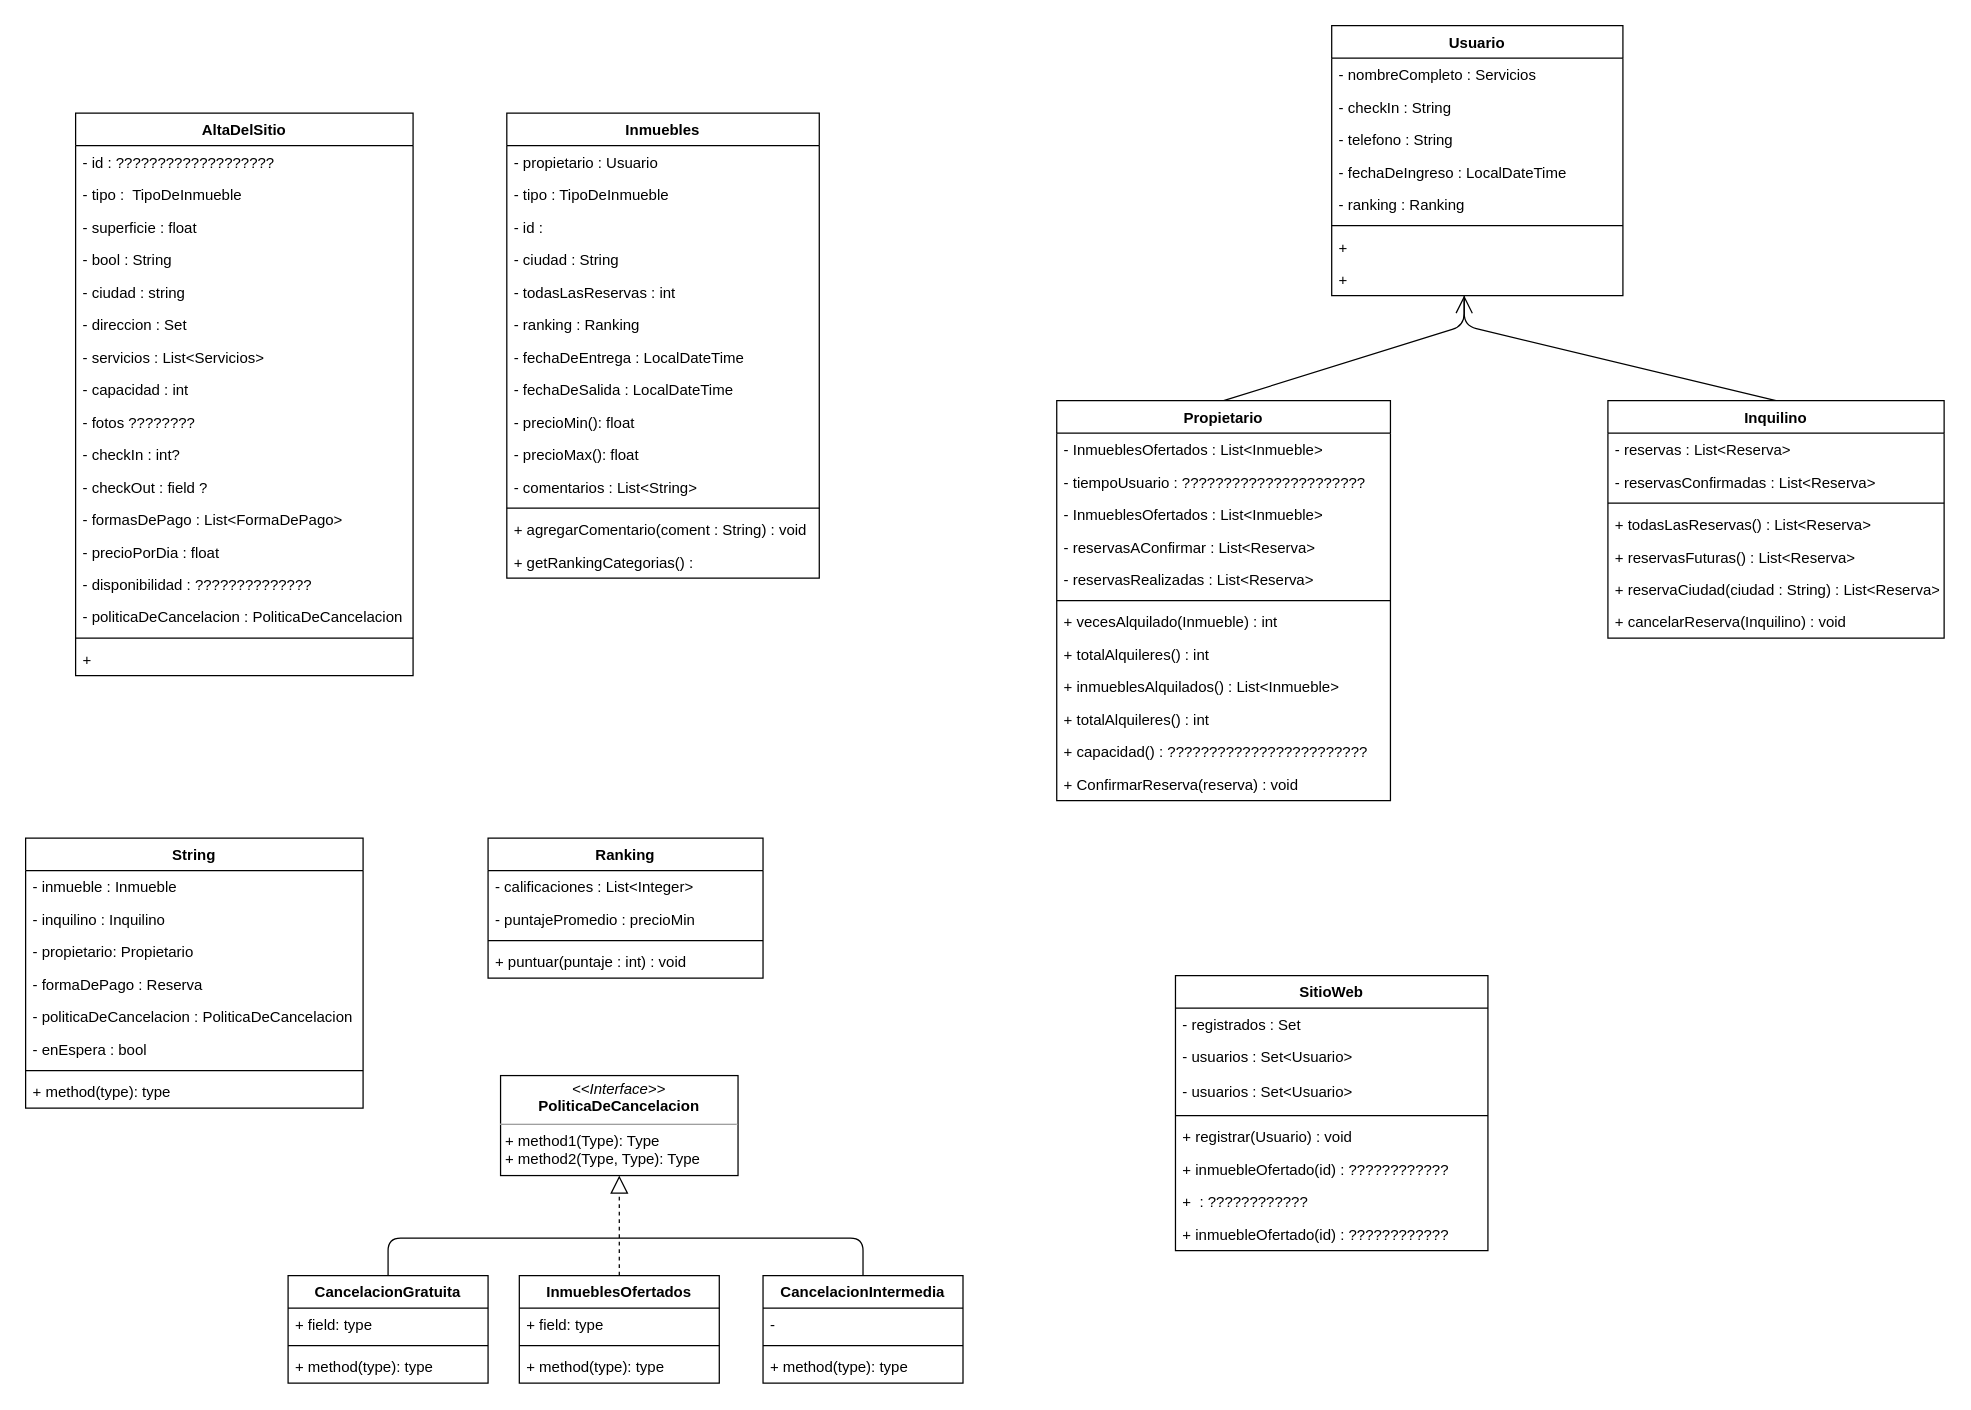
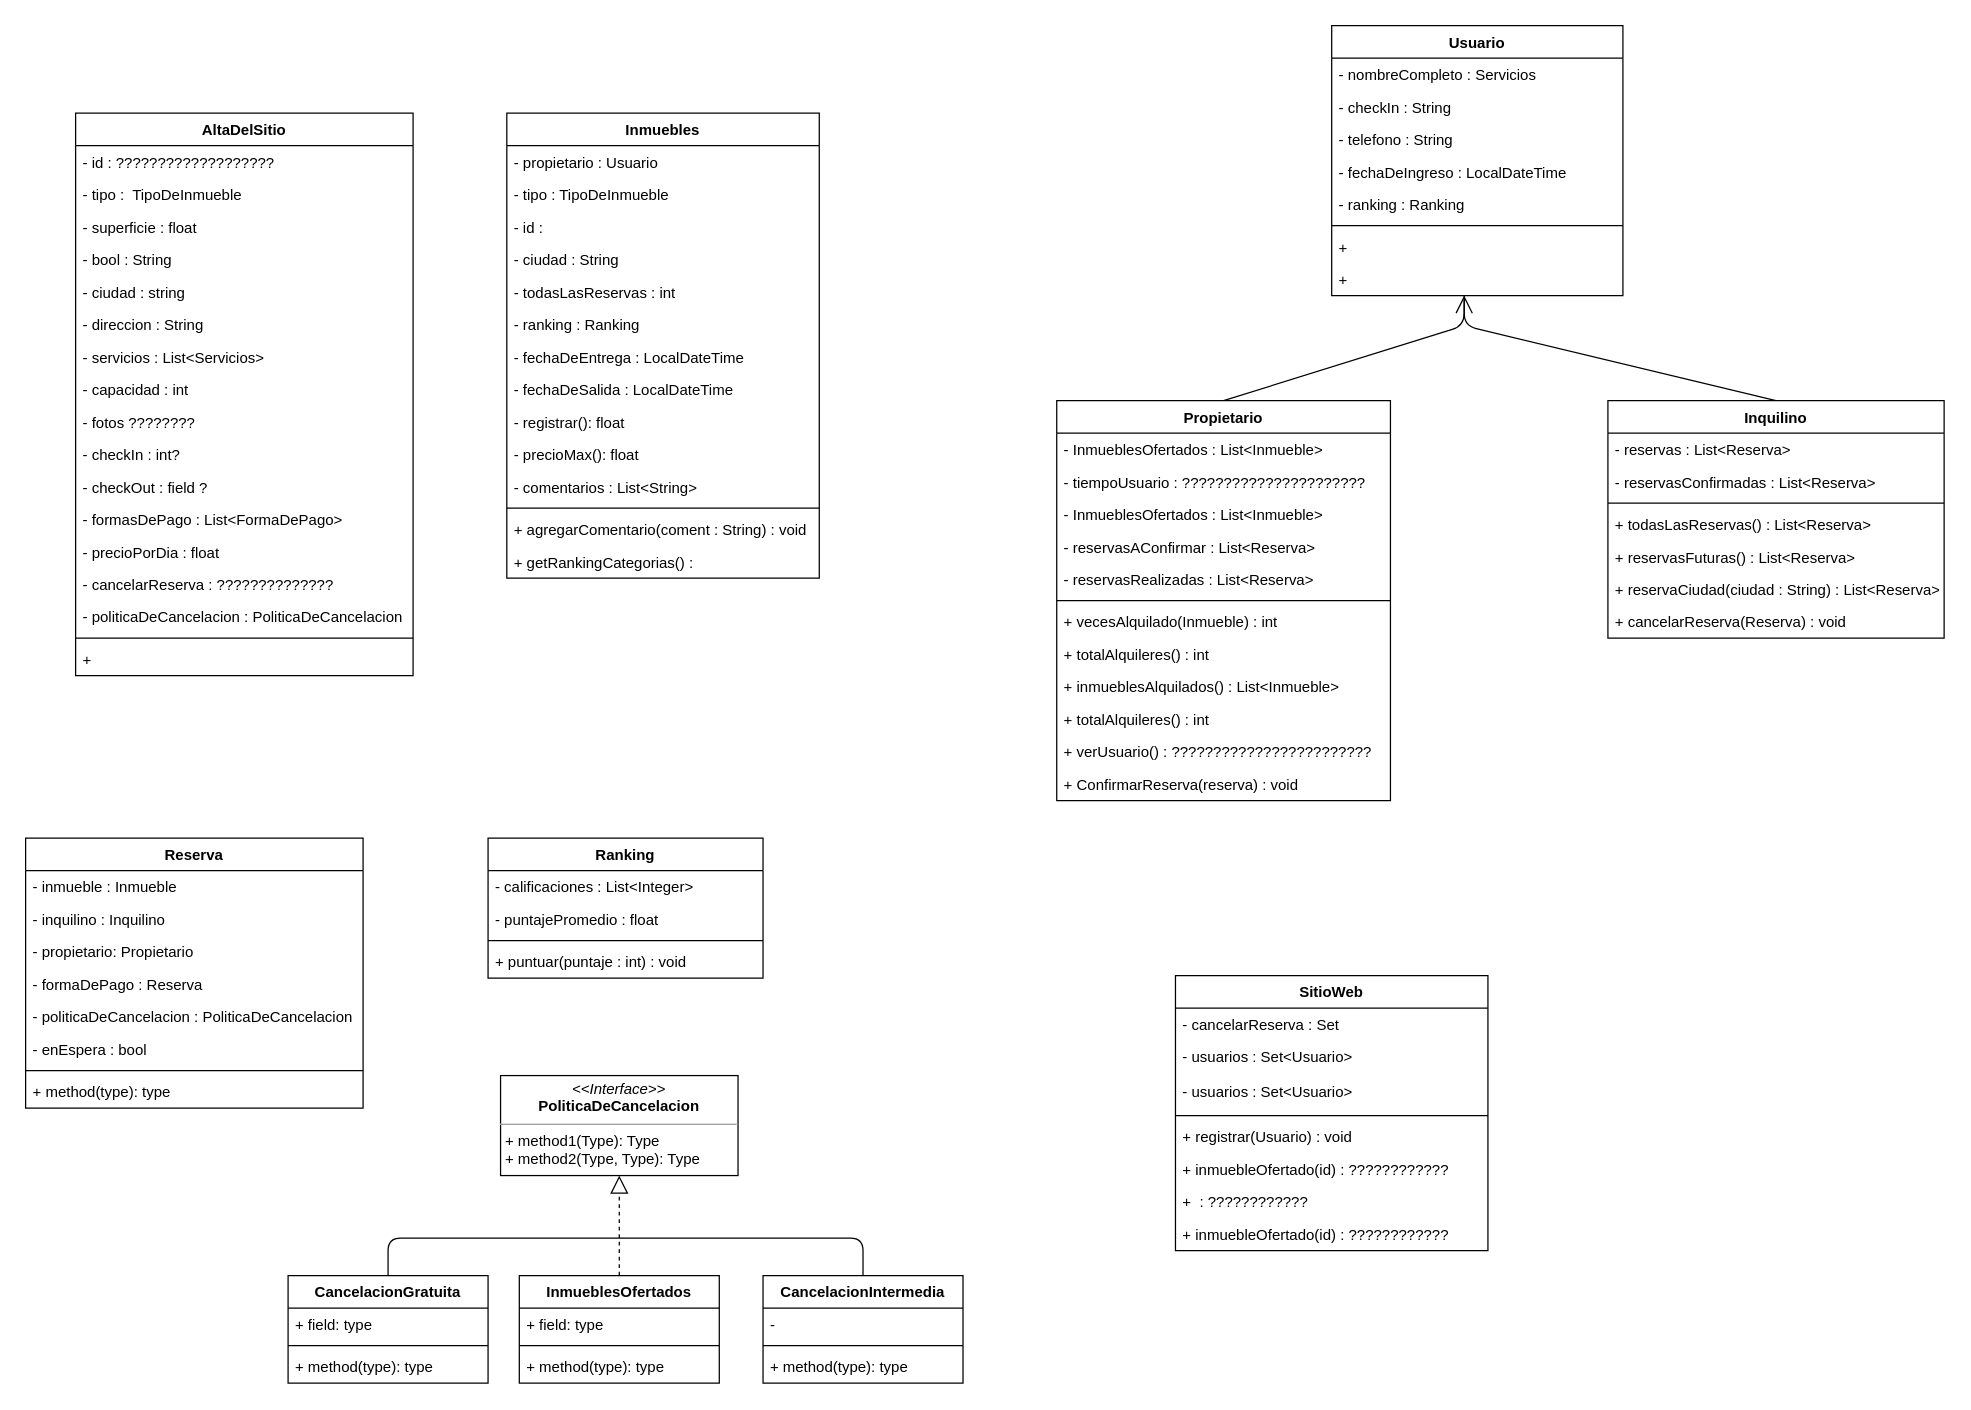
(142, 325) -> (153, 325)
(588, 423) -> (590, 423)
(204, 585) -> (216, 585)
(1746, 623) -> (1744, 623)
(1222, 753) -> (1226, 753)
(194, 855) -> (194, 855)
(603, 920) -> (588, 920)
(1253, 1025) -> (1269, 1025)
